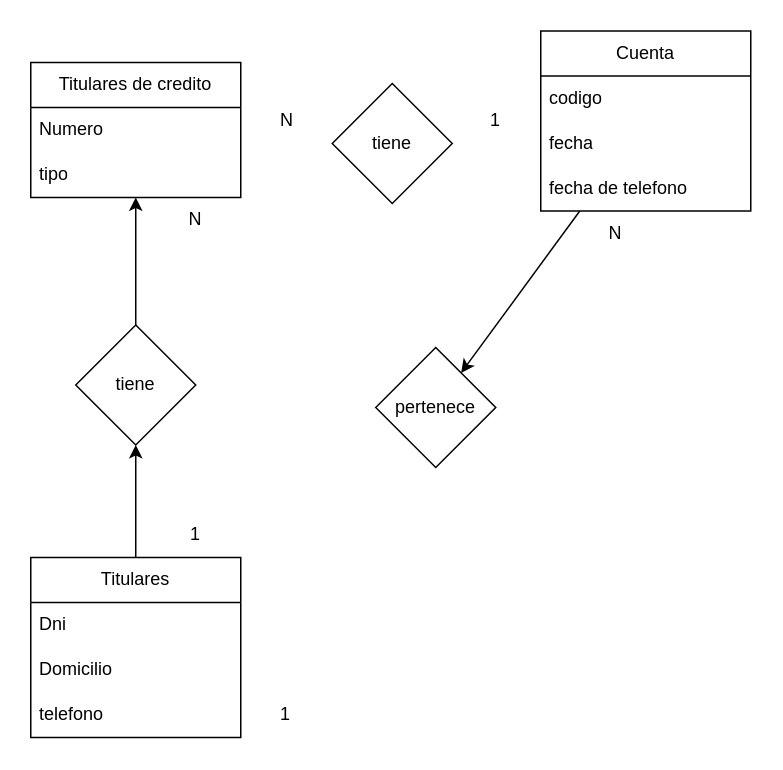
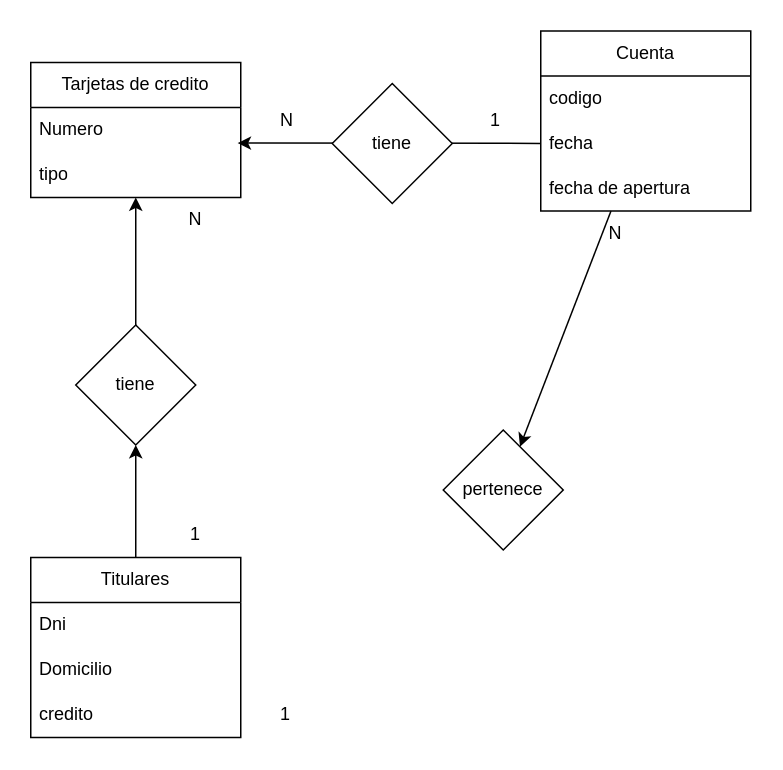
(136, 85) -> (136, 85)
none -> (495, 143)
(628, 188) -> (631, 188)
(436, 407) -> (503, 490)
(78, 715) -> (73, 715)
